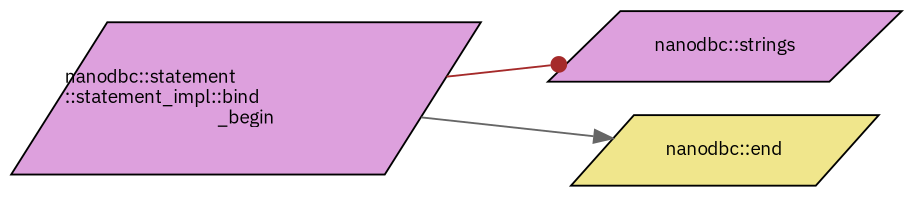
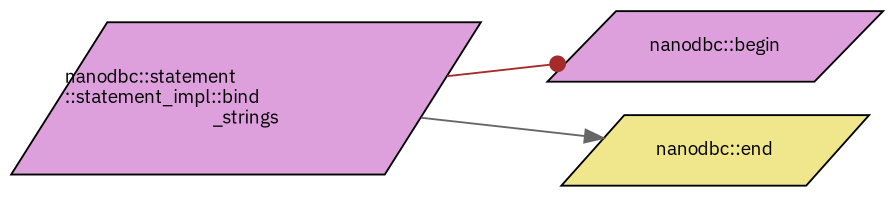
(725, 46) -> (715, 46)
(246, 98) -> (246, 98)
